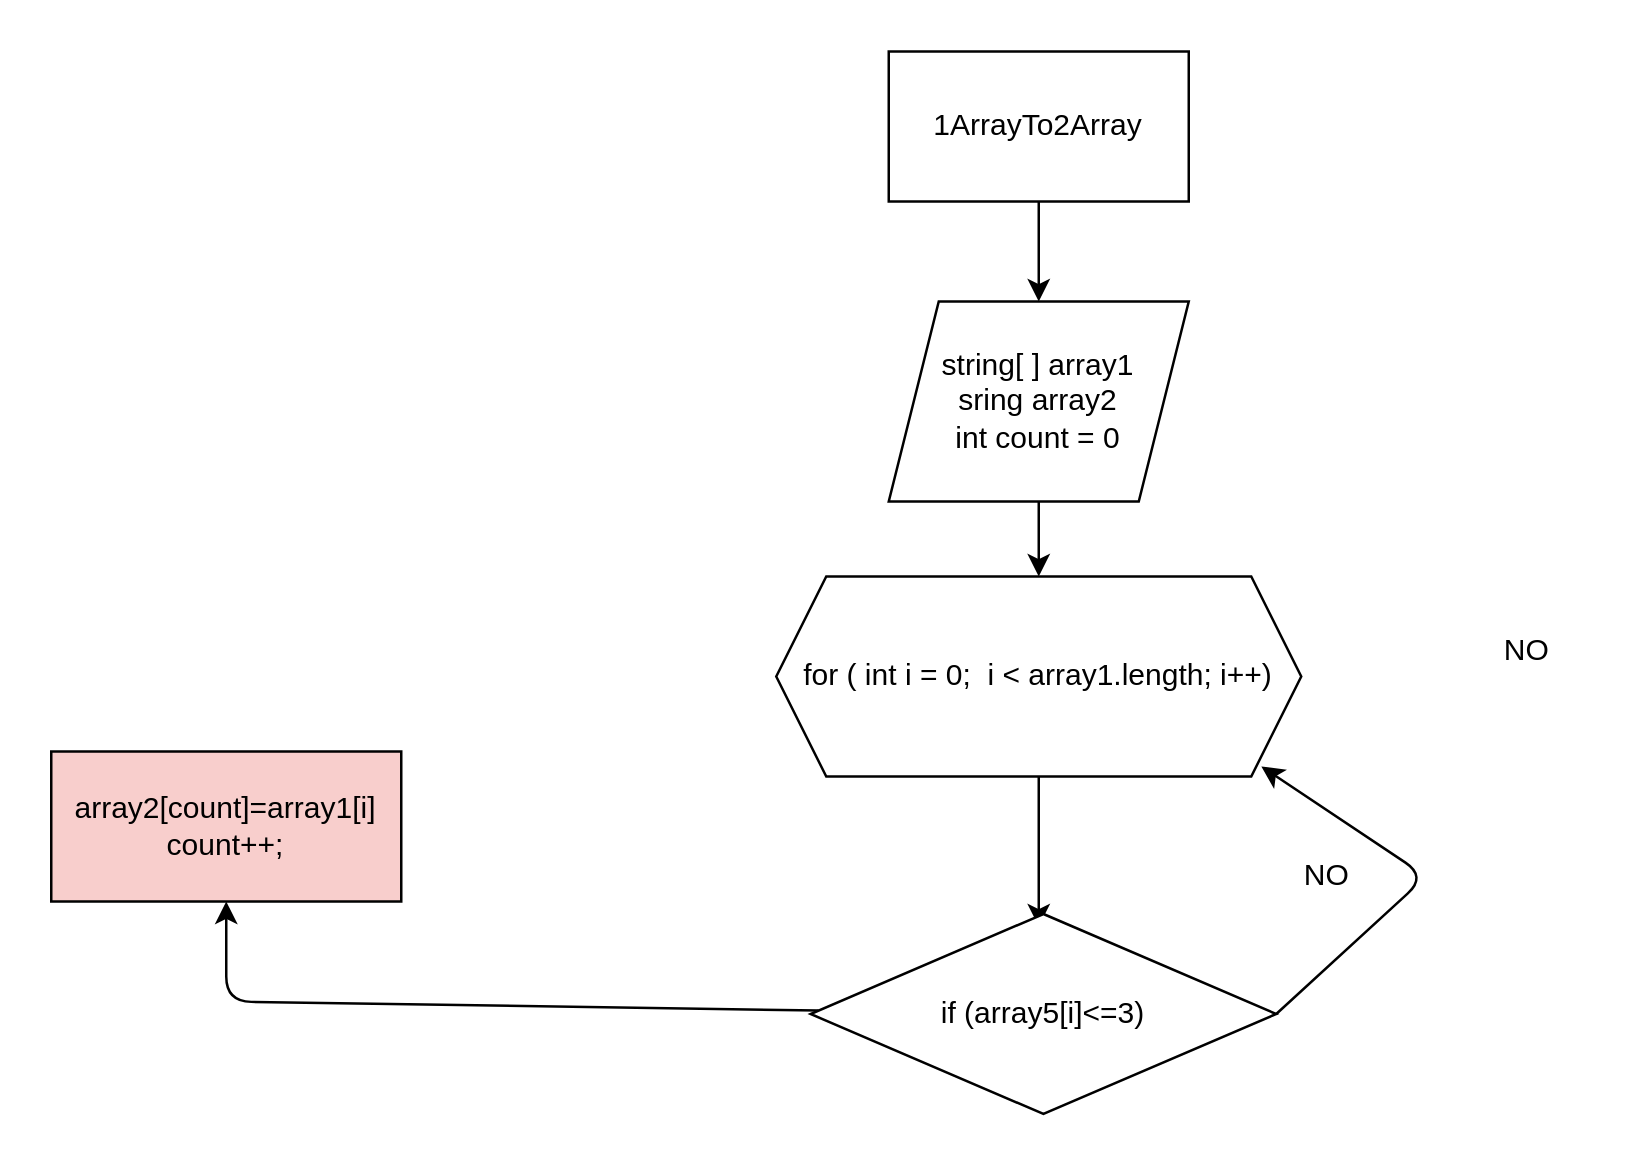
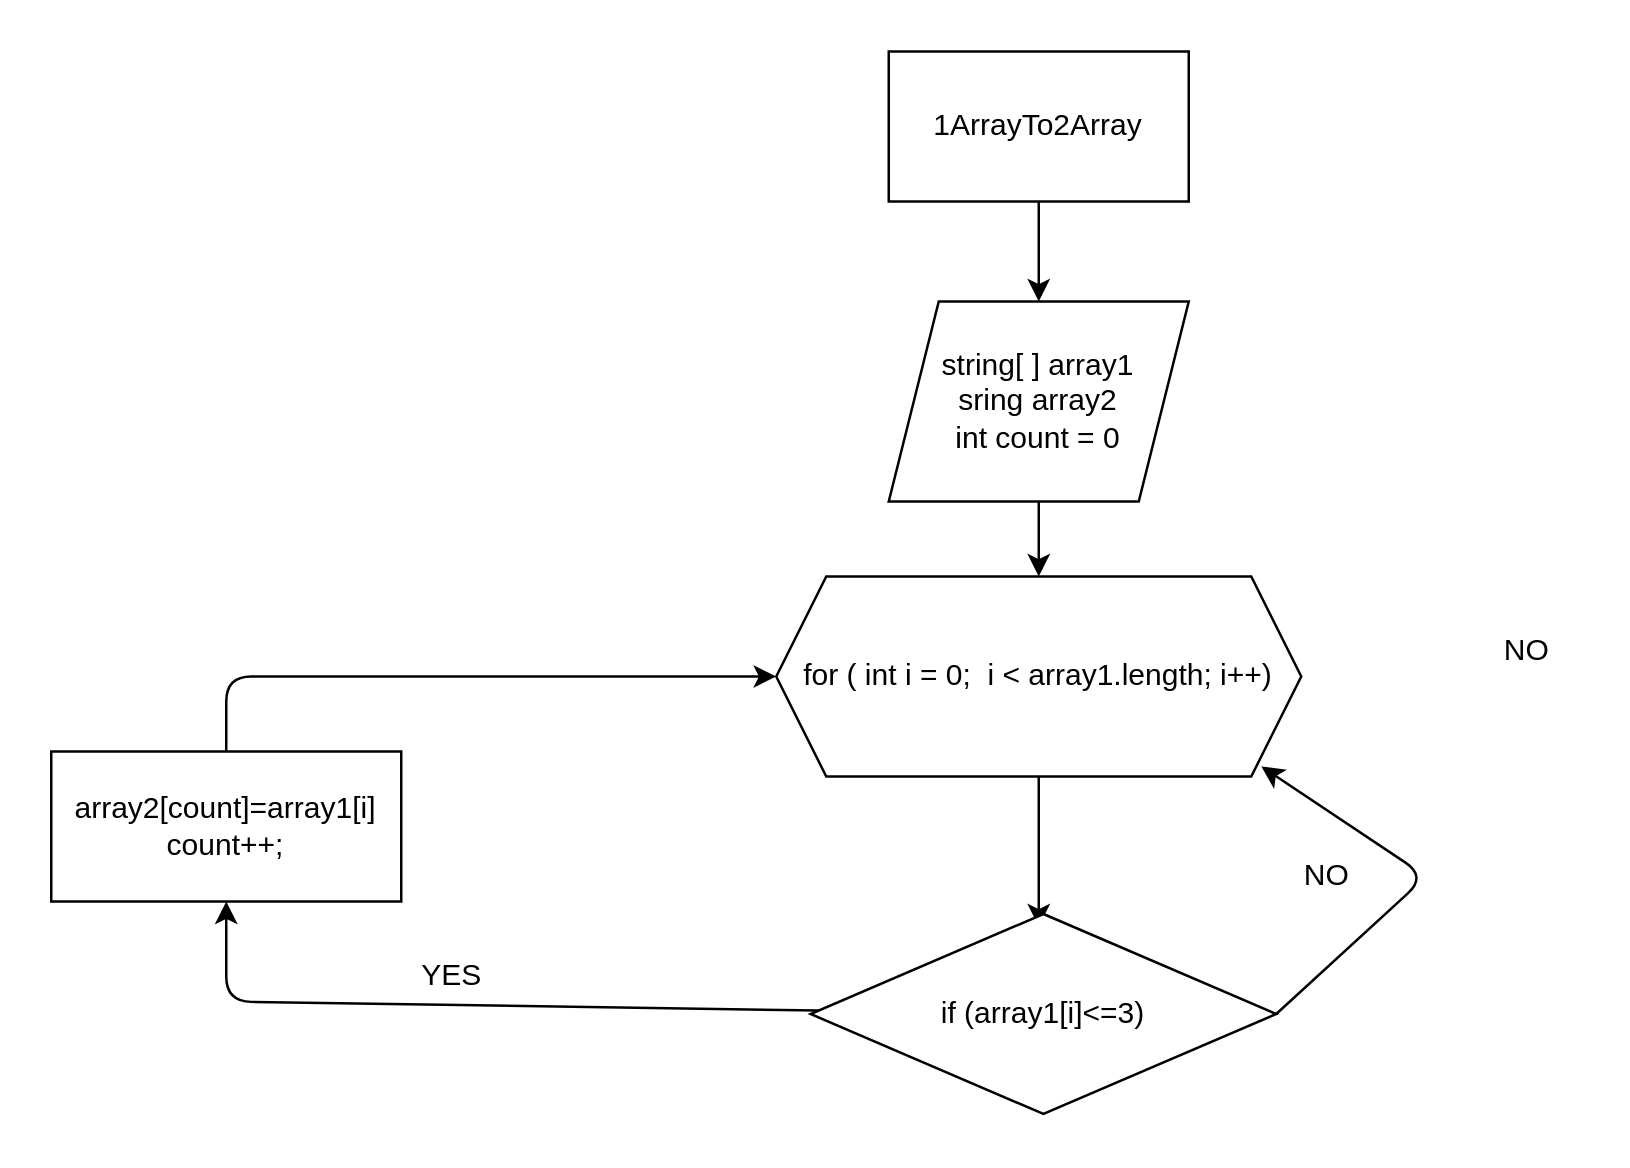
none -> (463, 676)
(226, 826) -> (226, 826)
none -> (451, 976)
(1044, 1014) -> (1044, 1014)
